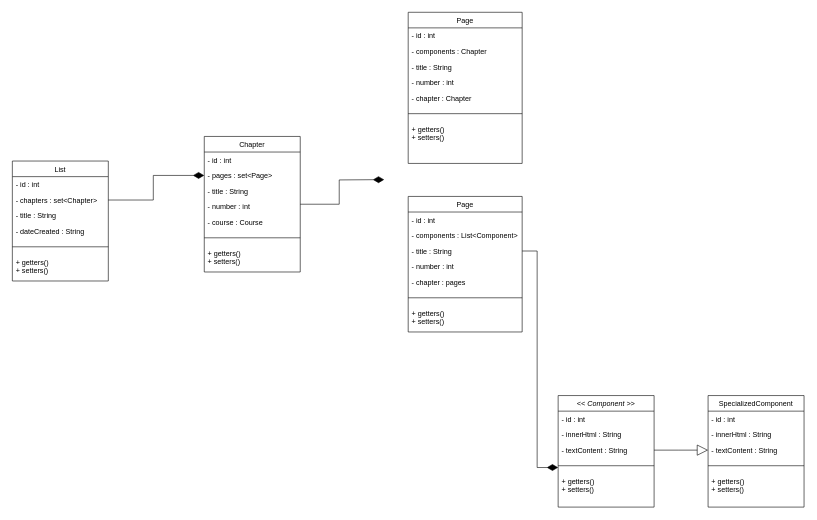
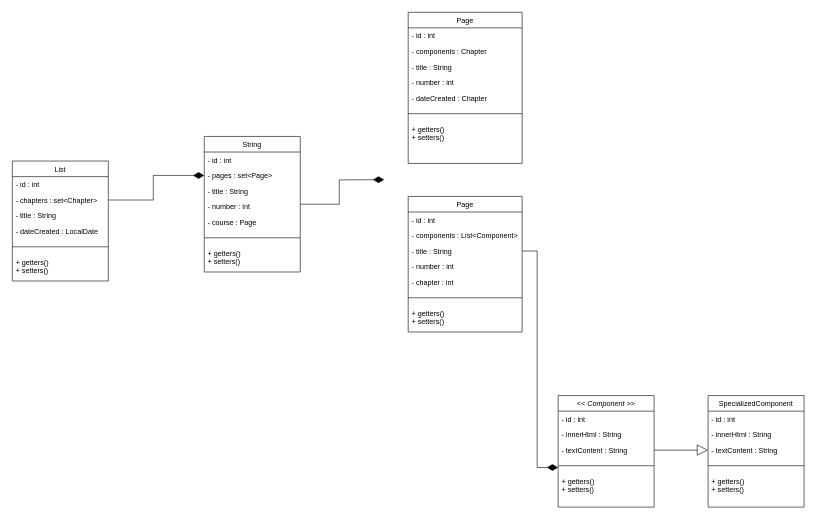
(446, 98) -> (454, 98)
(252, 145) -> (252, 145)
(238, 223) -> (234, 223)
(55, 232) -> (61, 232)
(442, 283) -> (437, 283)
